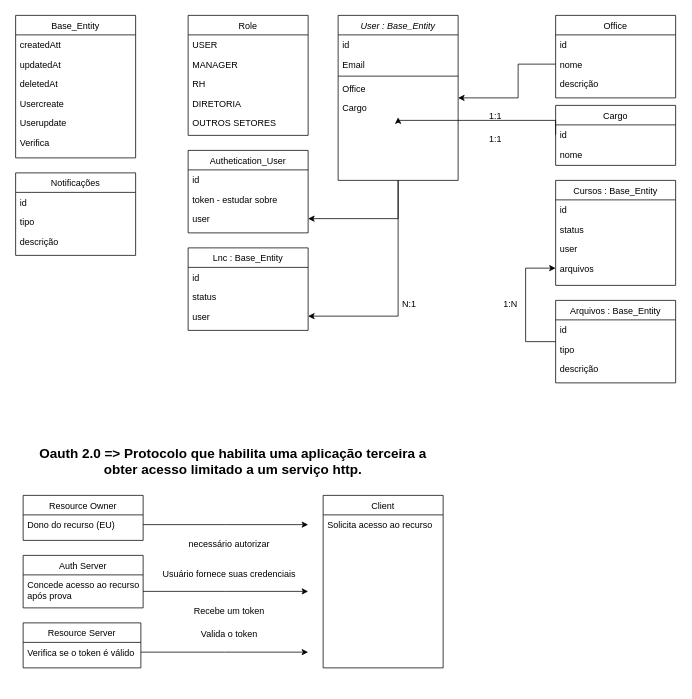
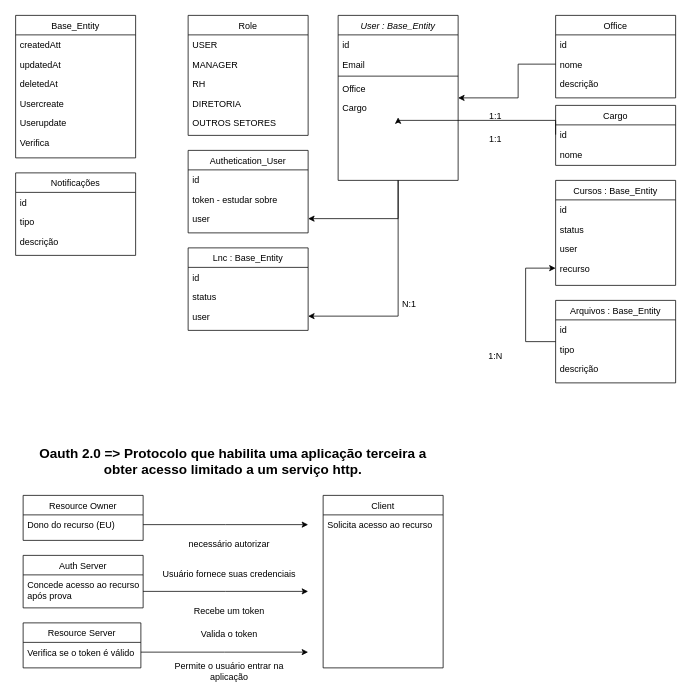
(578, 269) -> (577, 269)
(510, 304) -> (495, 357)
none -> (229, 672)
